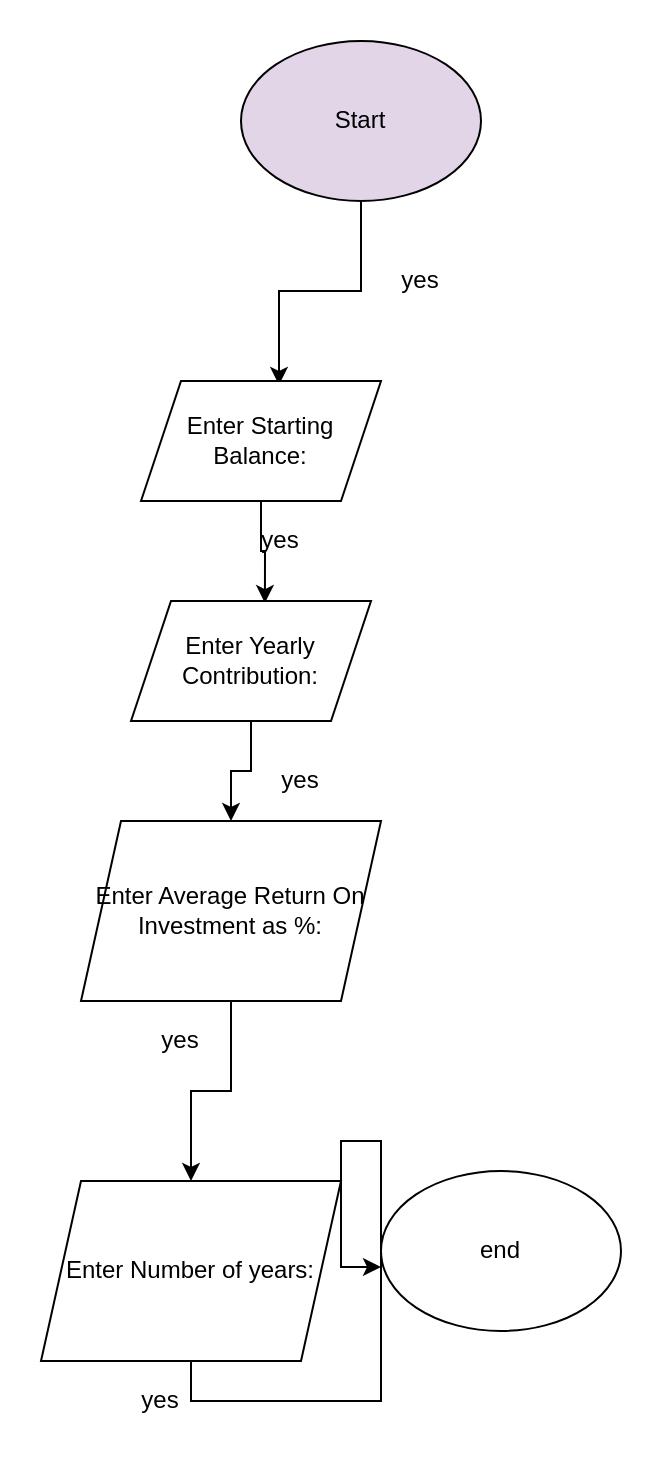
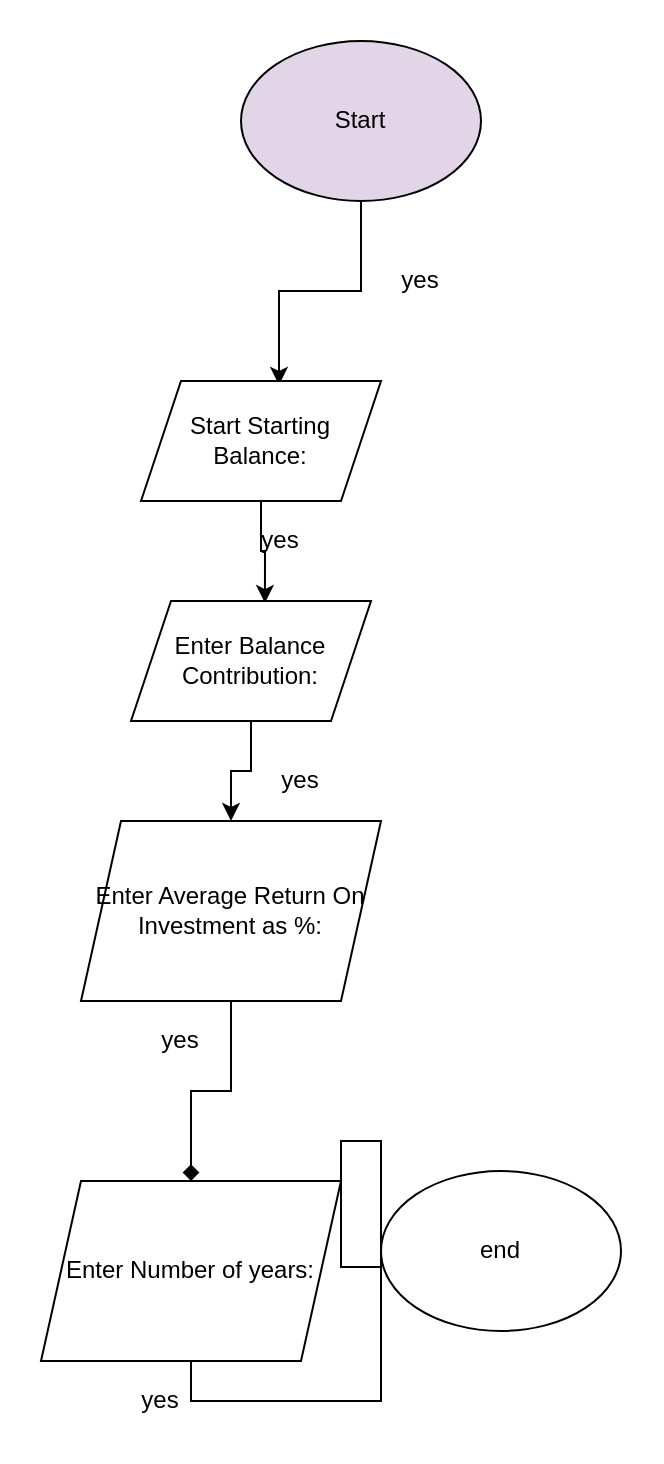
(261, 441) -> (261, 441)
(251, 661) -> (251, 661)
(191, 1166) -> (191, 1165)
(366, 1267) -> (371, 1267)
